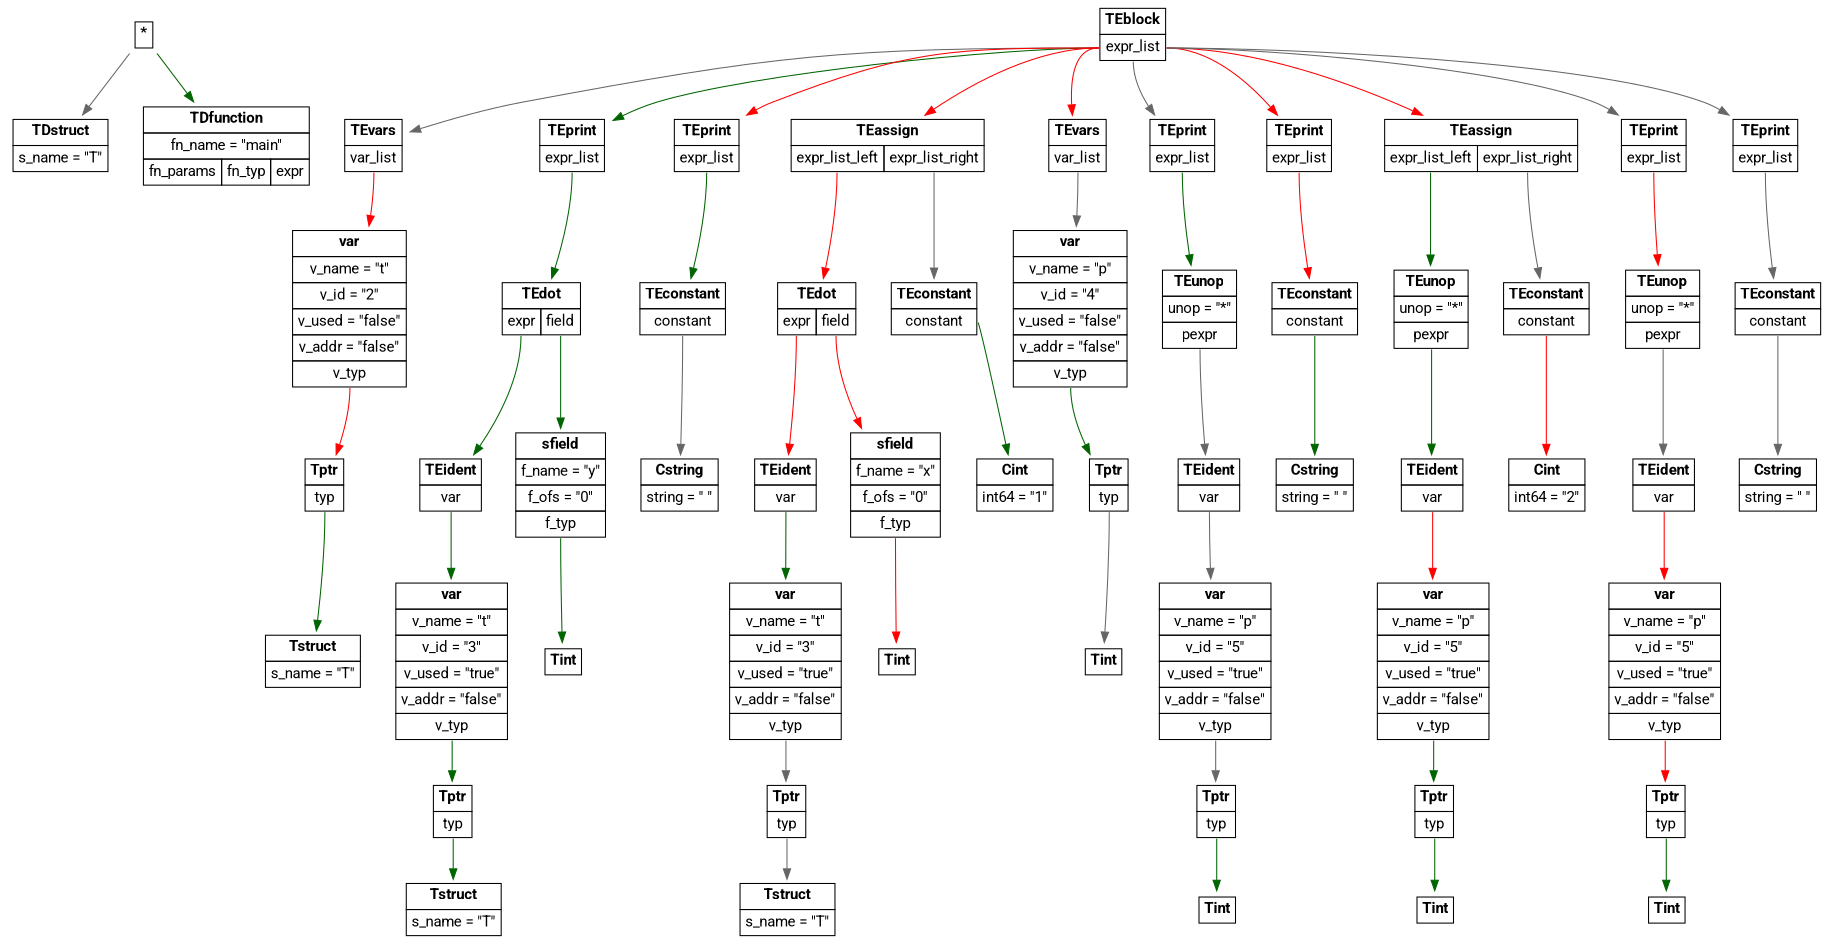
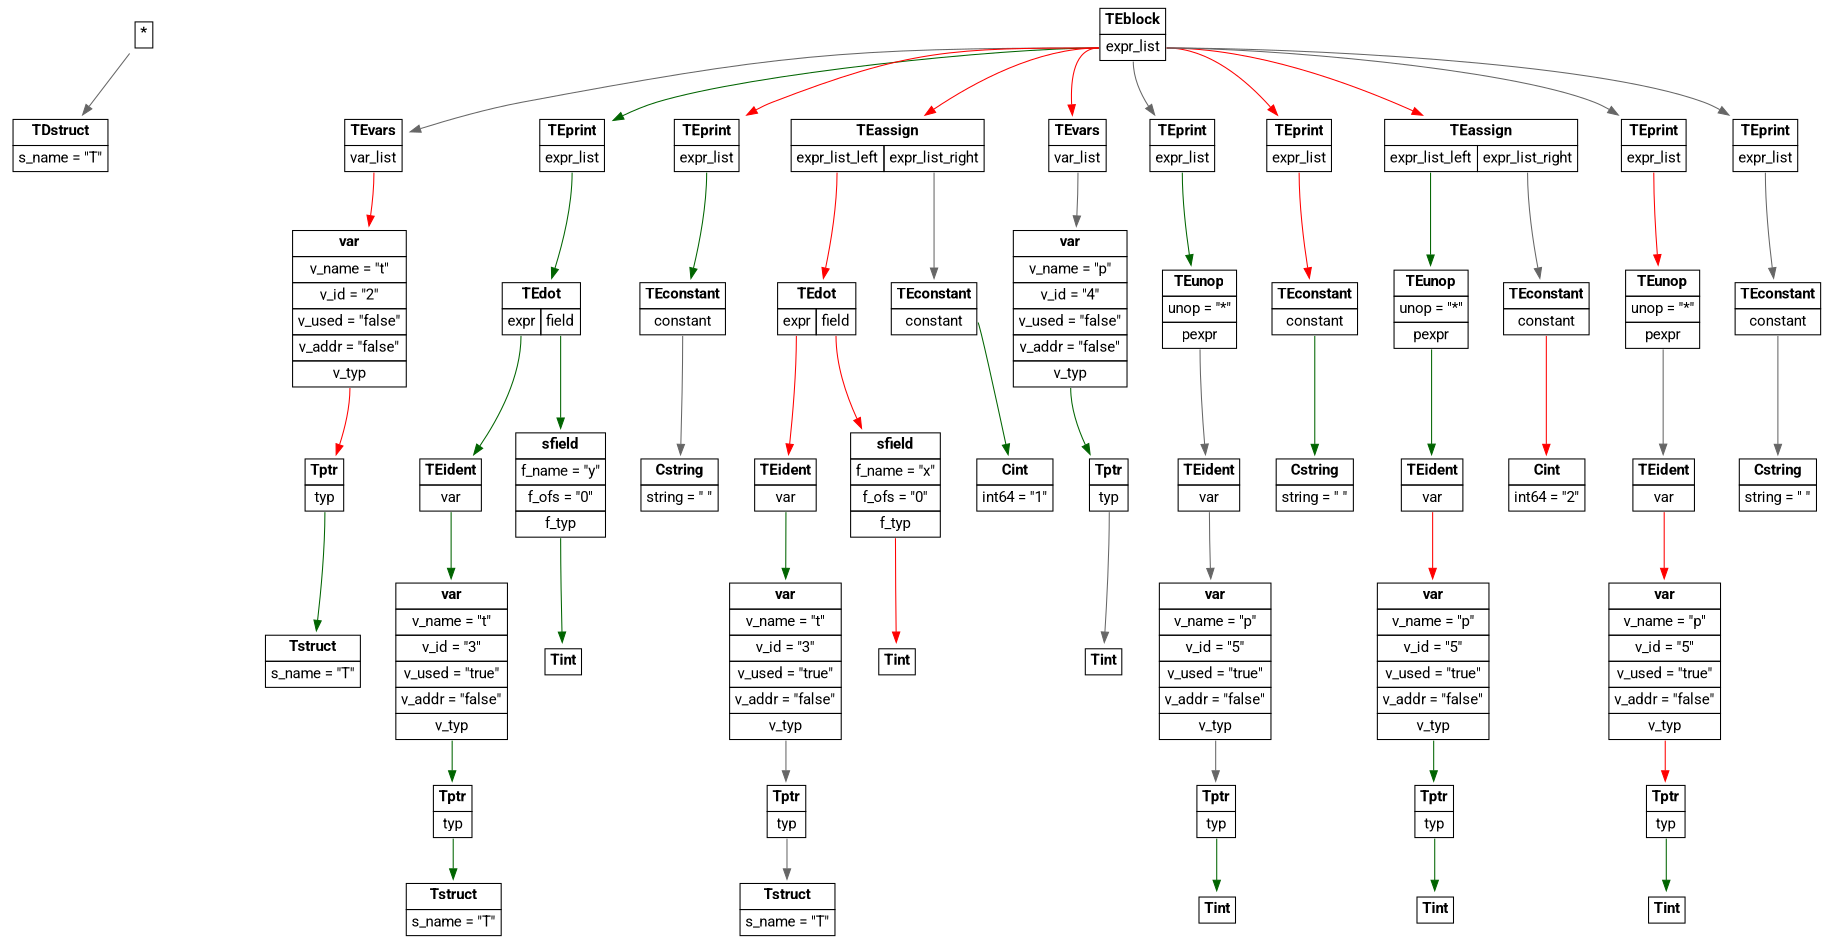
(226, 146) -> none
